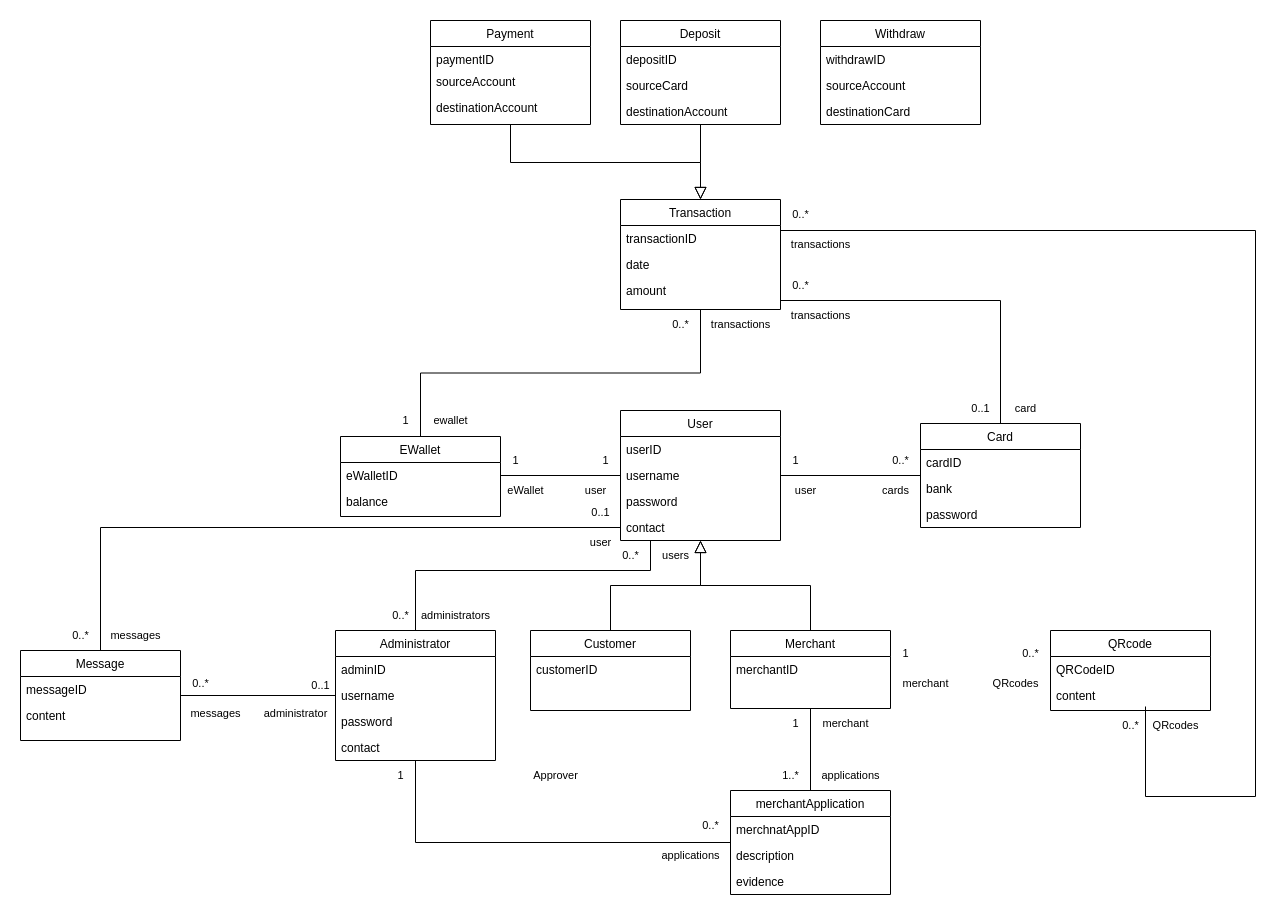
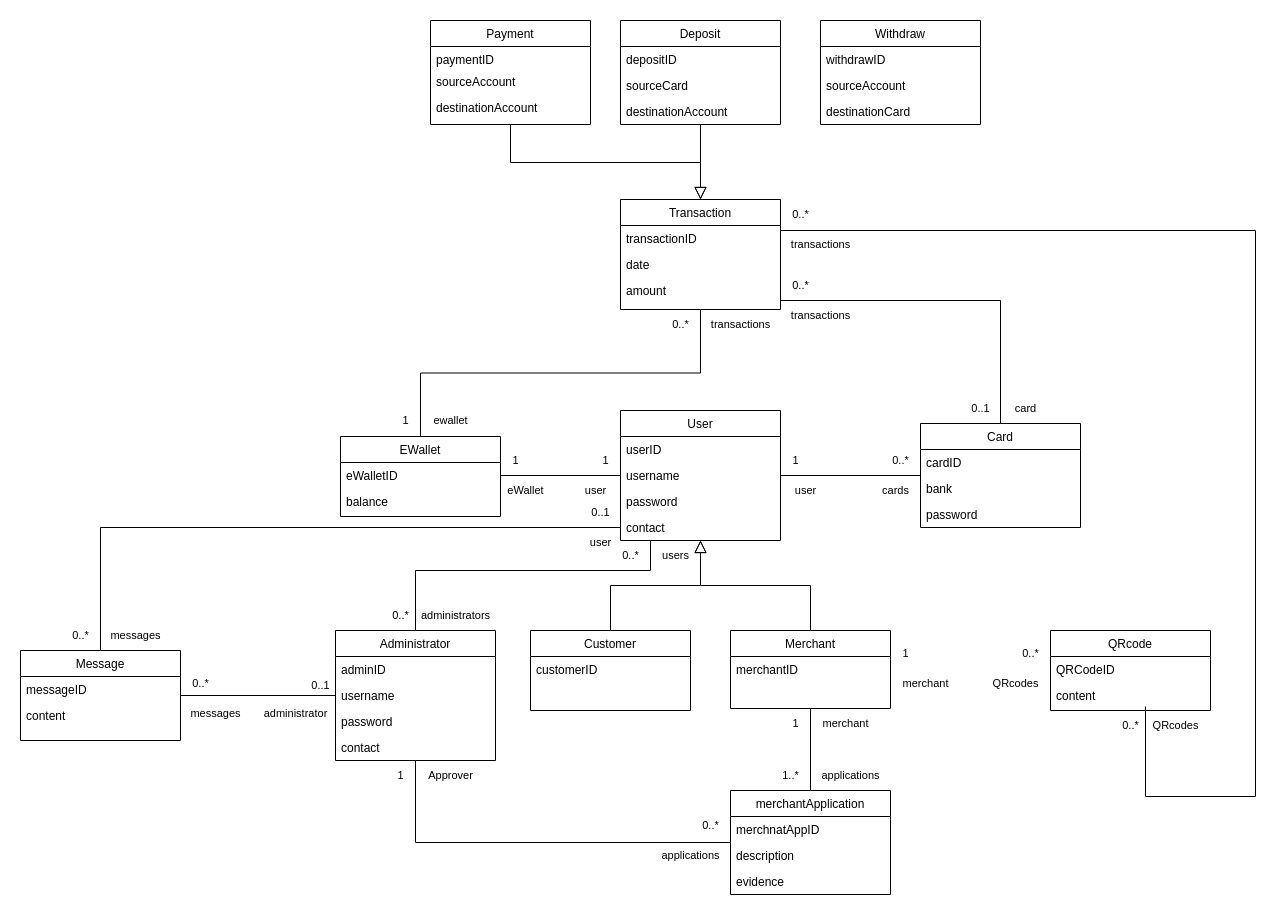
(556, 776) -> (451, 776)
